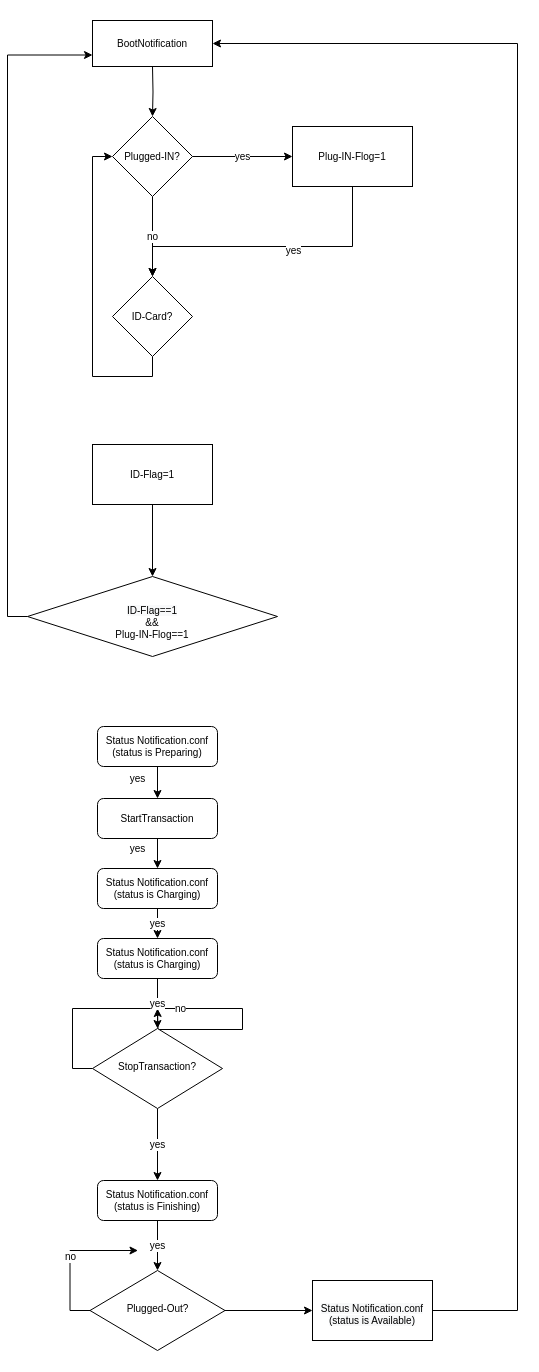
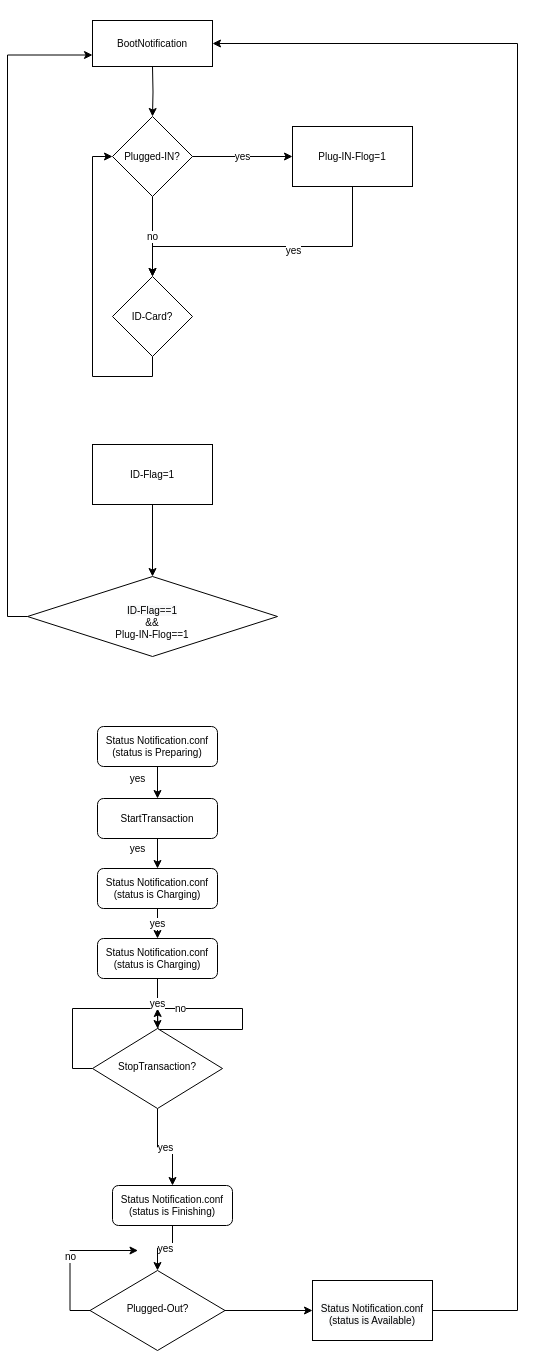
(158, 1201) -> (173, 1206)
